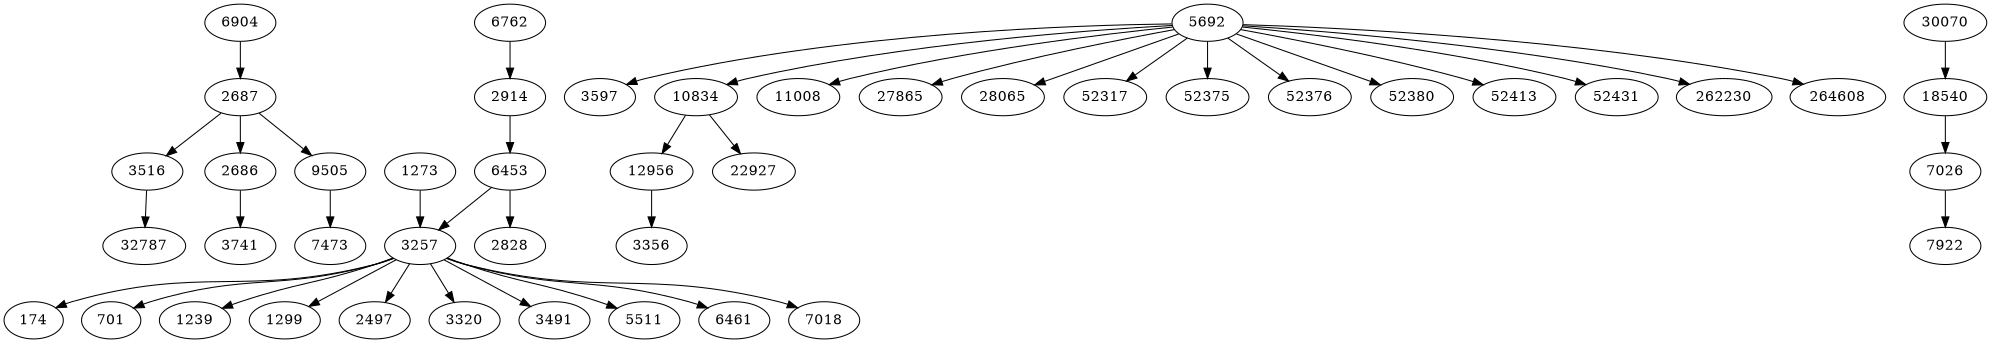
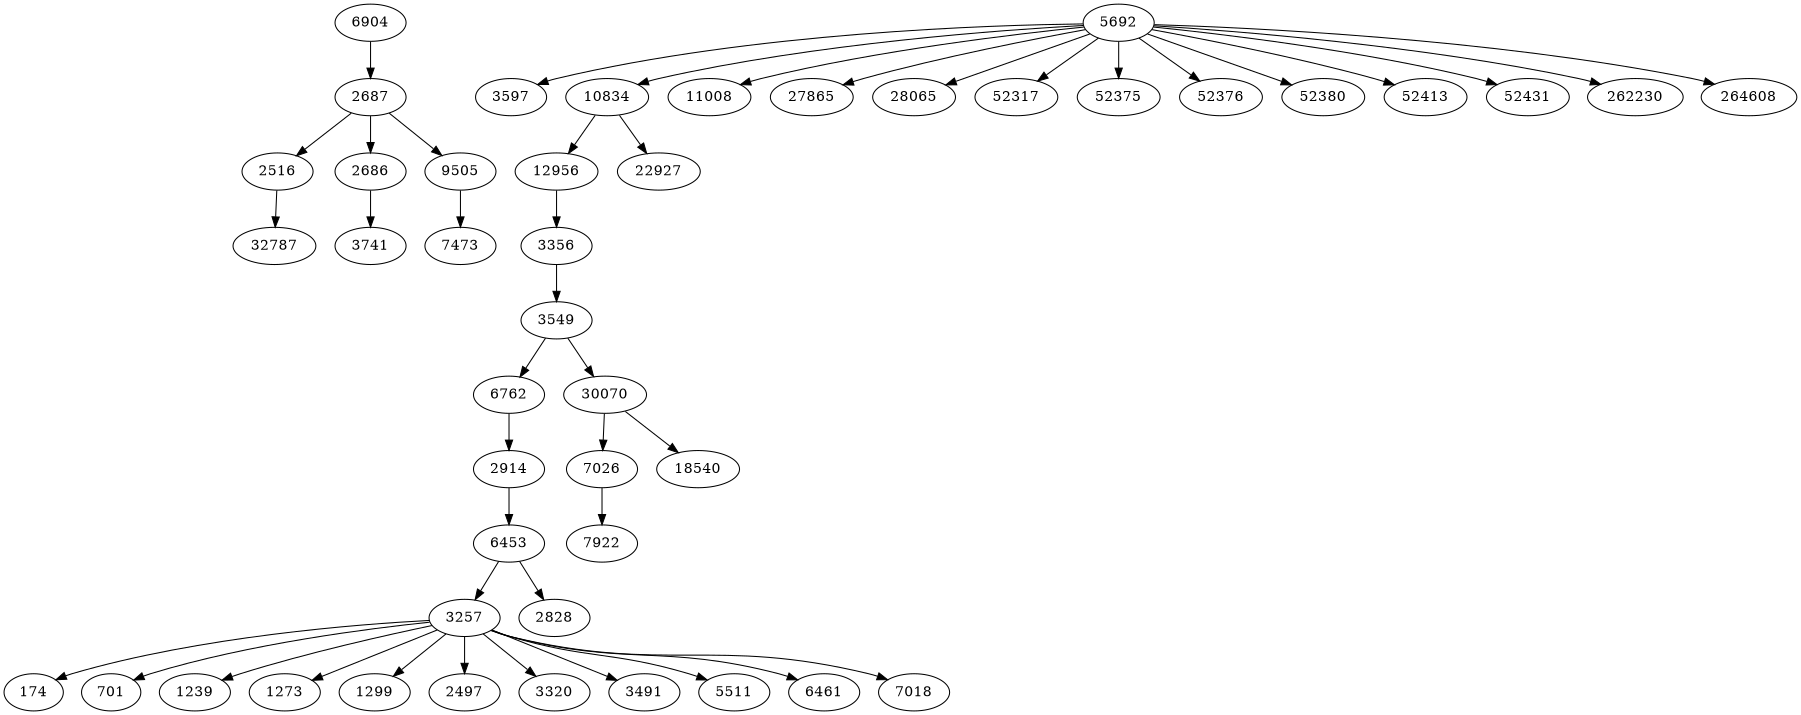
(1945, 129) -> (604, 427)
(147, 172) -> (278, 172)
(420, 204) -> (379, 653)
none -> (557, 320)
